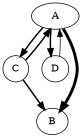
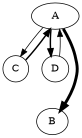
(34, 39) -> (34, 39)
(32, 92) -> none
